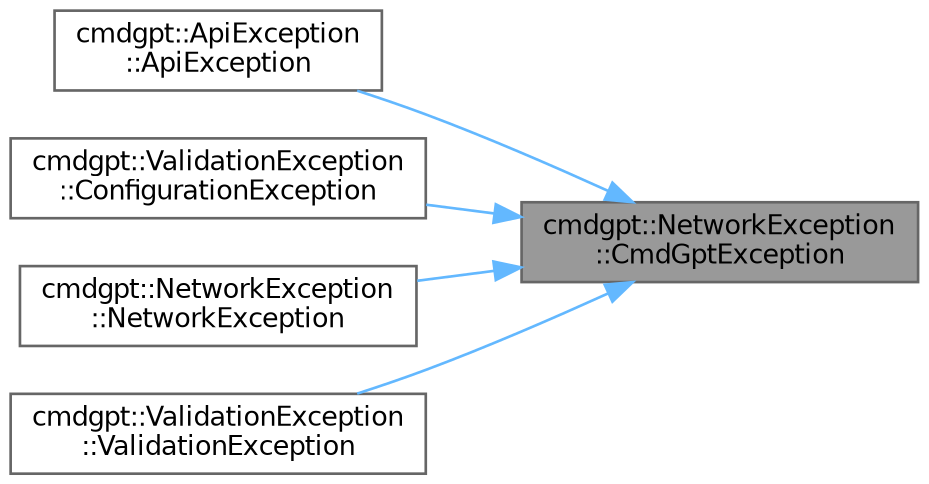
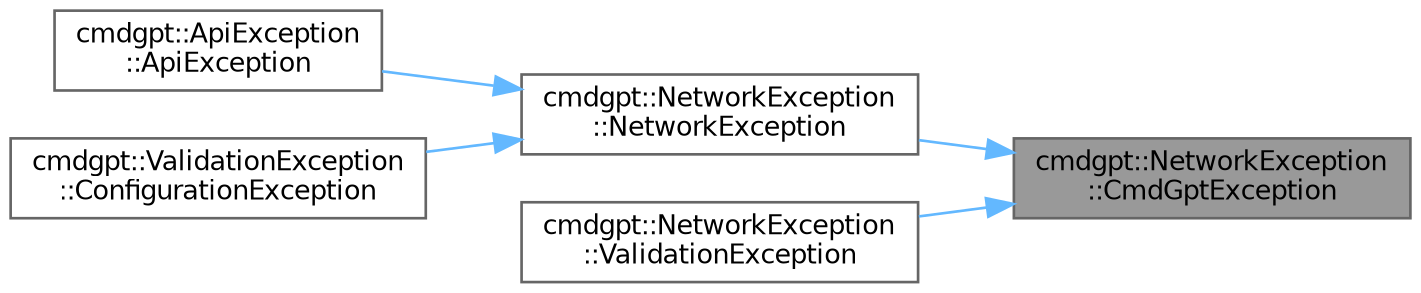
(484, 137) -> (438, 78)
(460, 209) -> (460, 147)
(218, 434) -> (720, 242)
